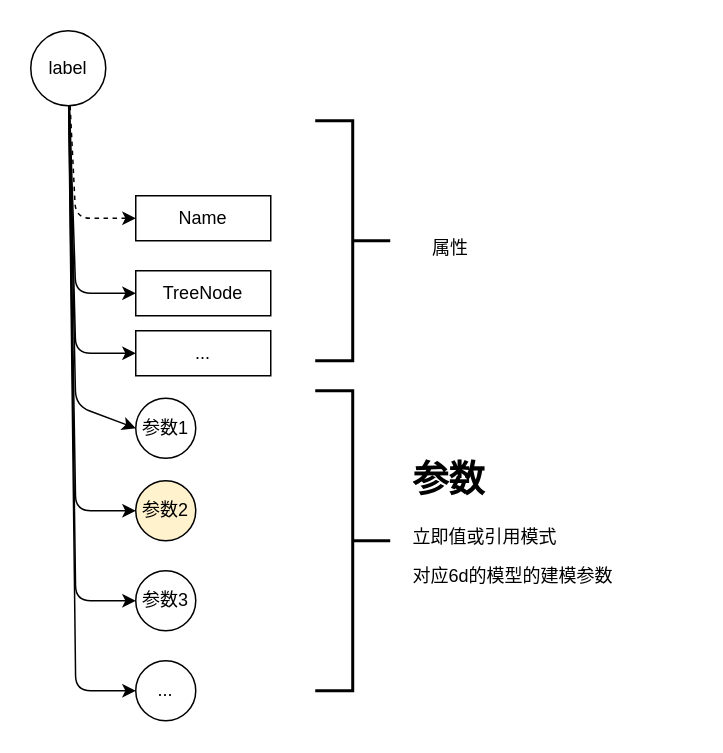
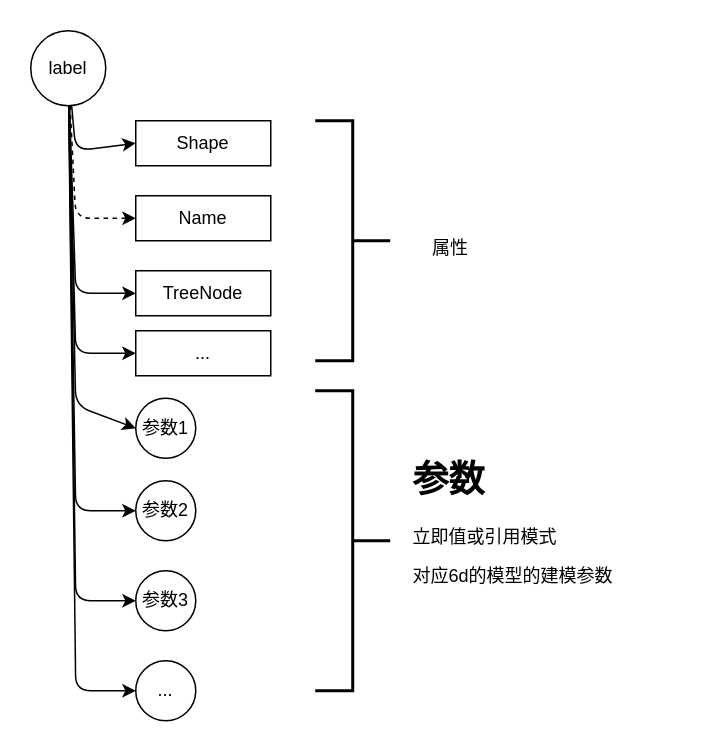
none -> (203, 143)
none -> (94, 149)
(166, 511) -> (166, 511)
